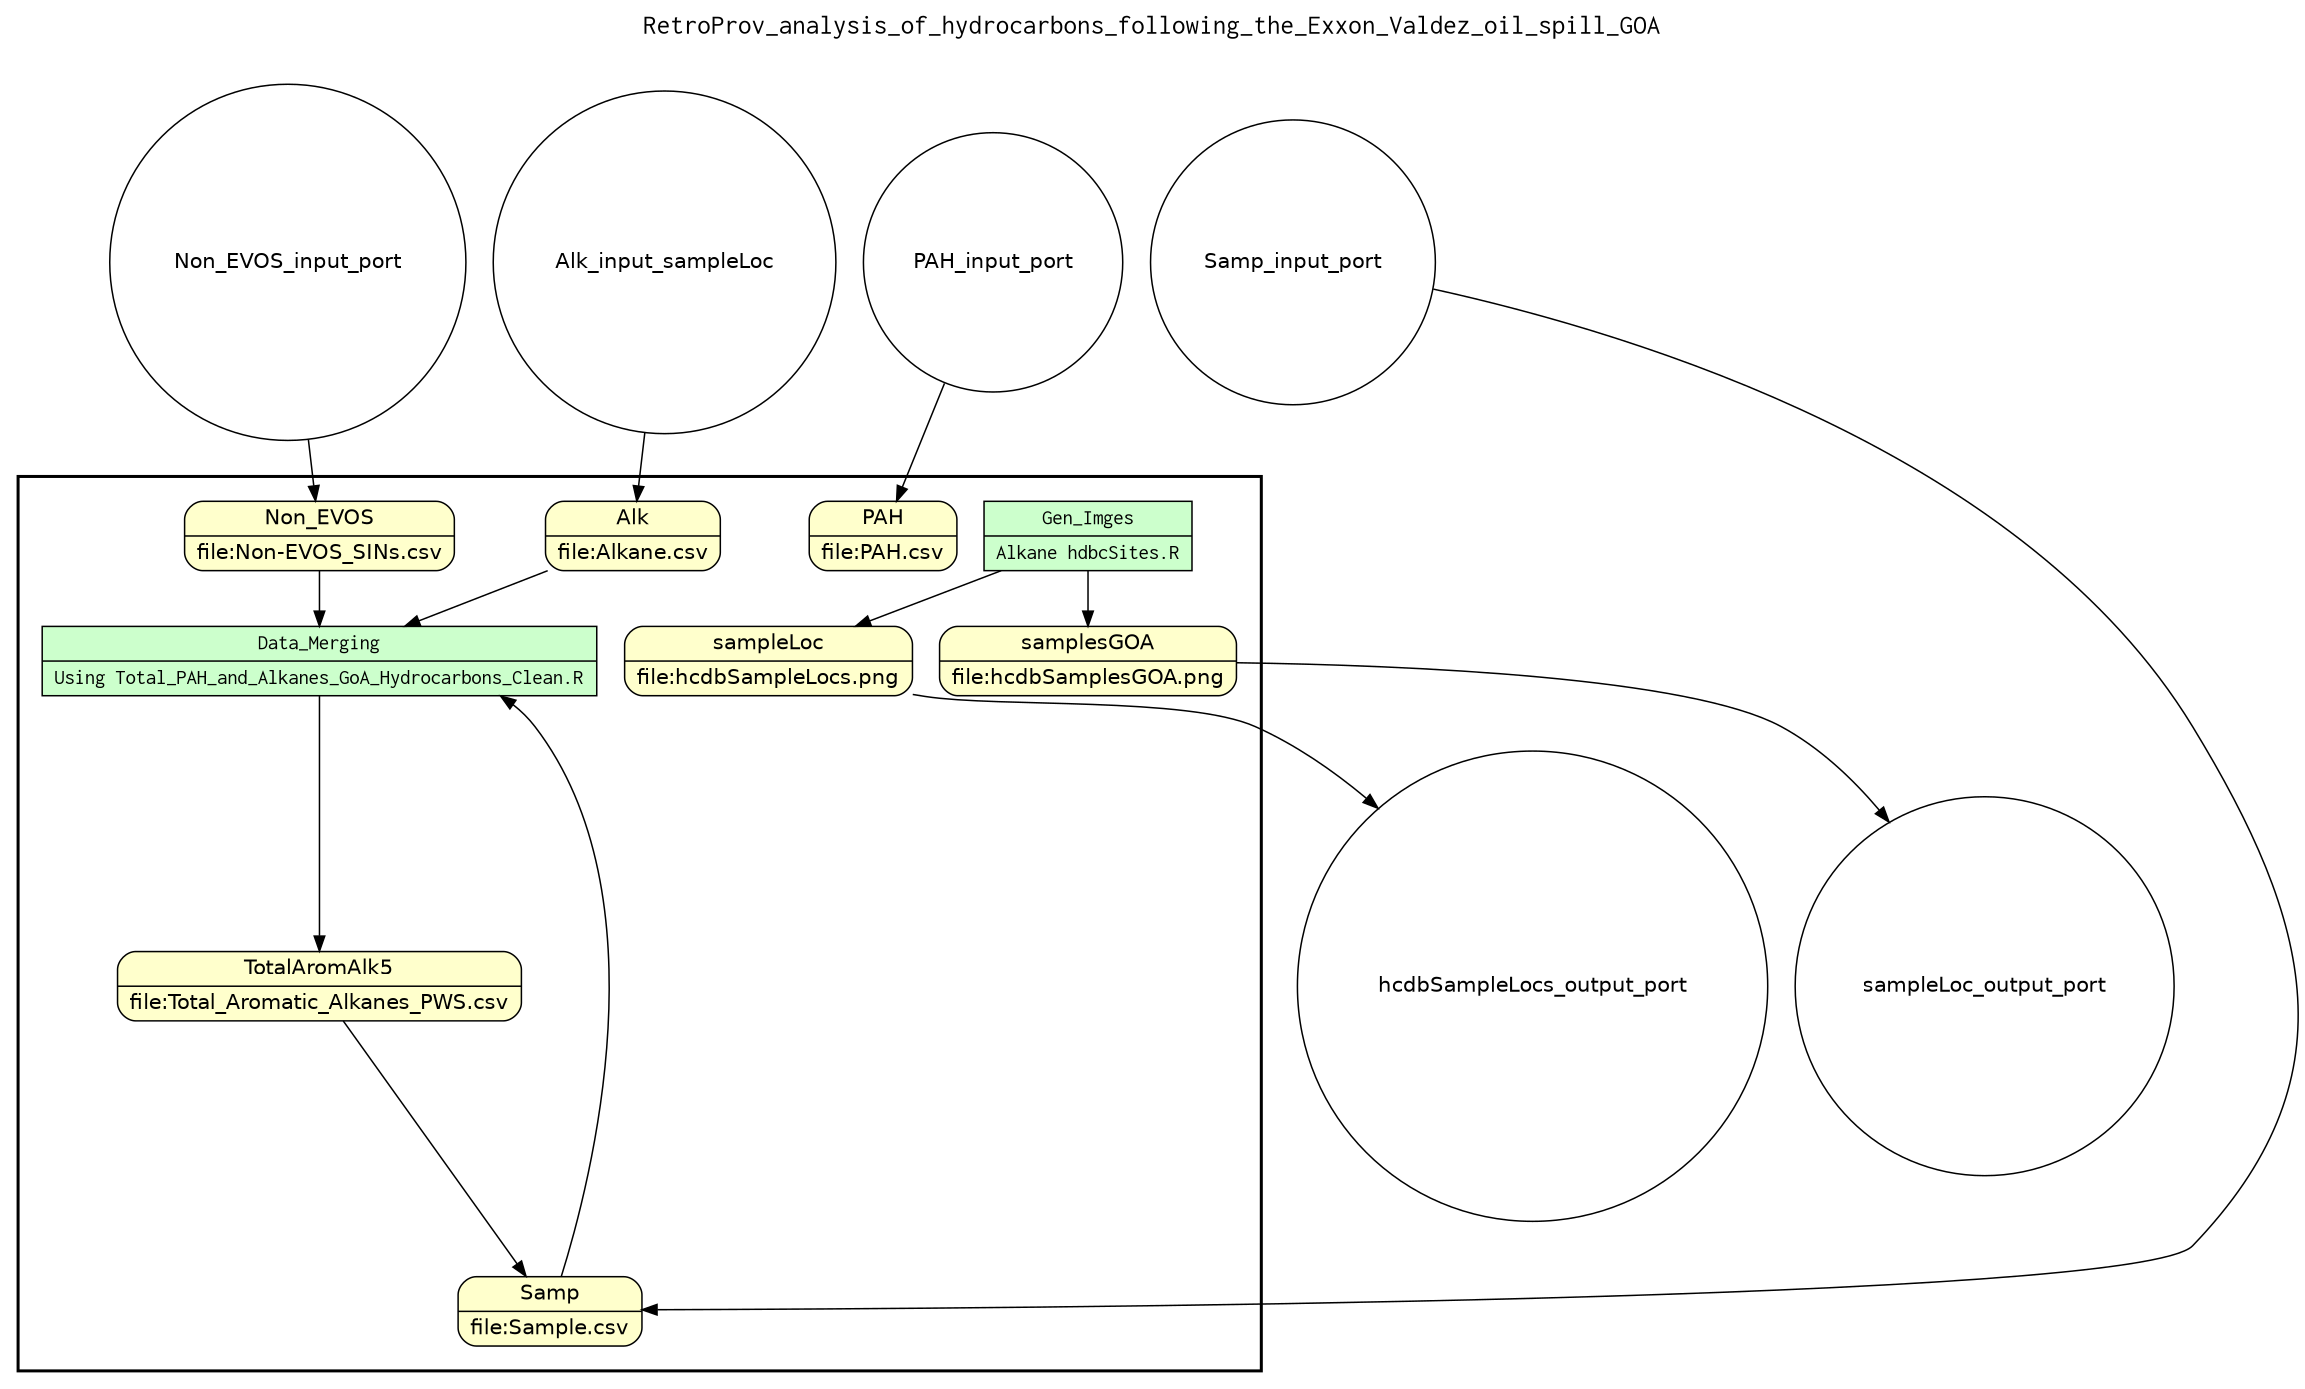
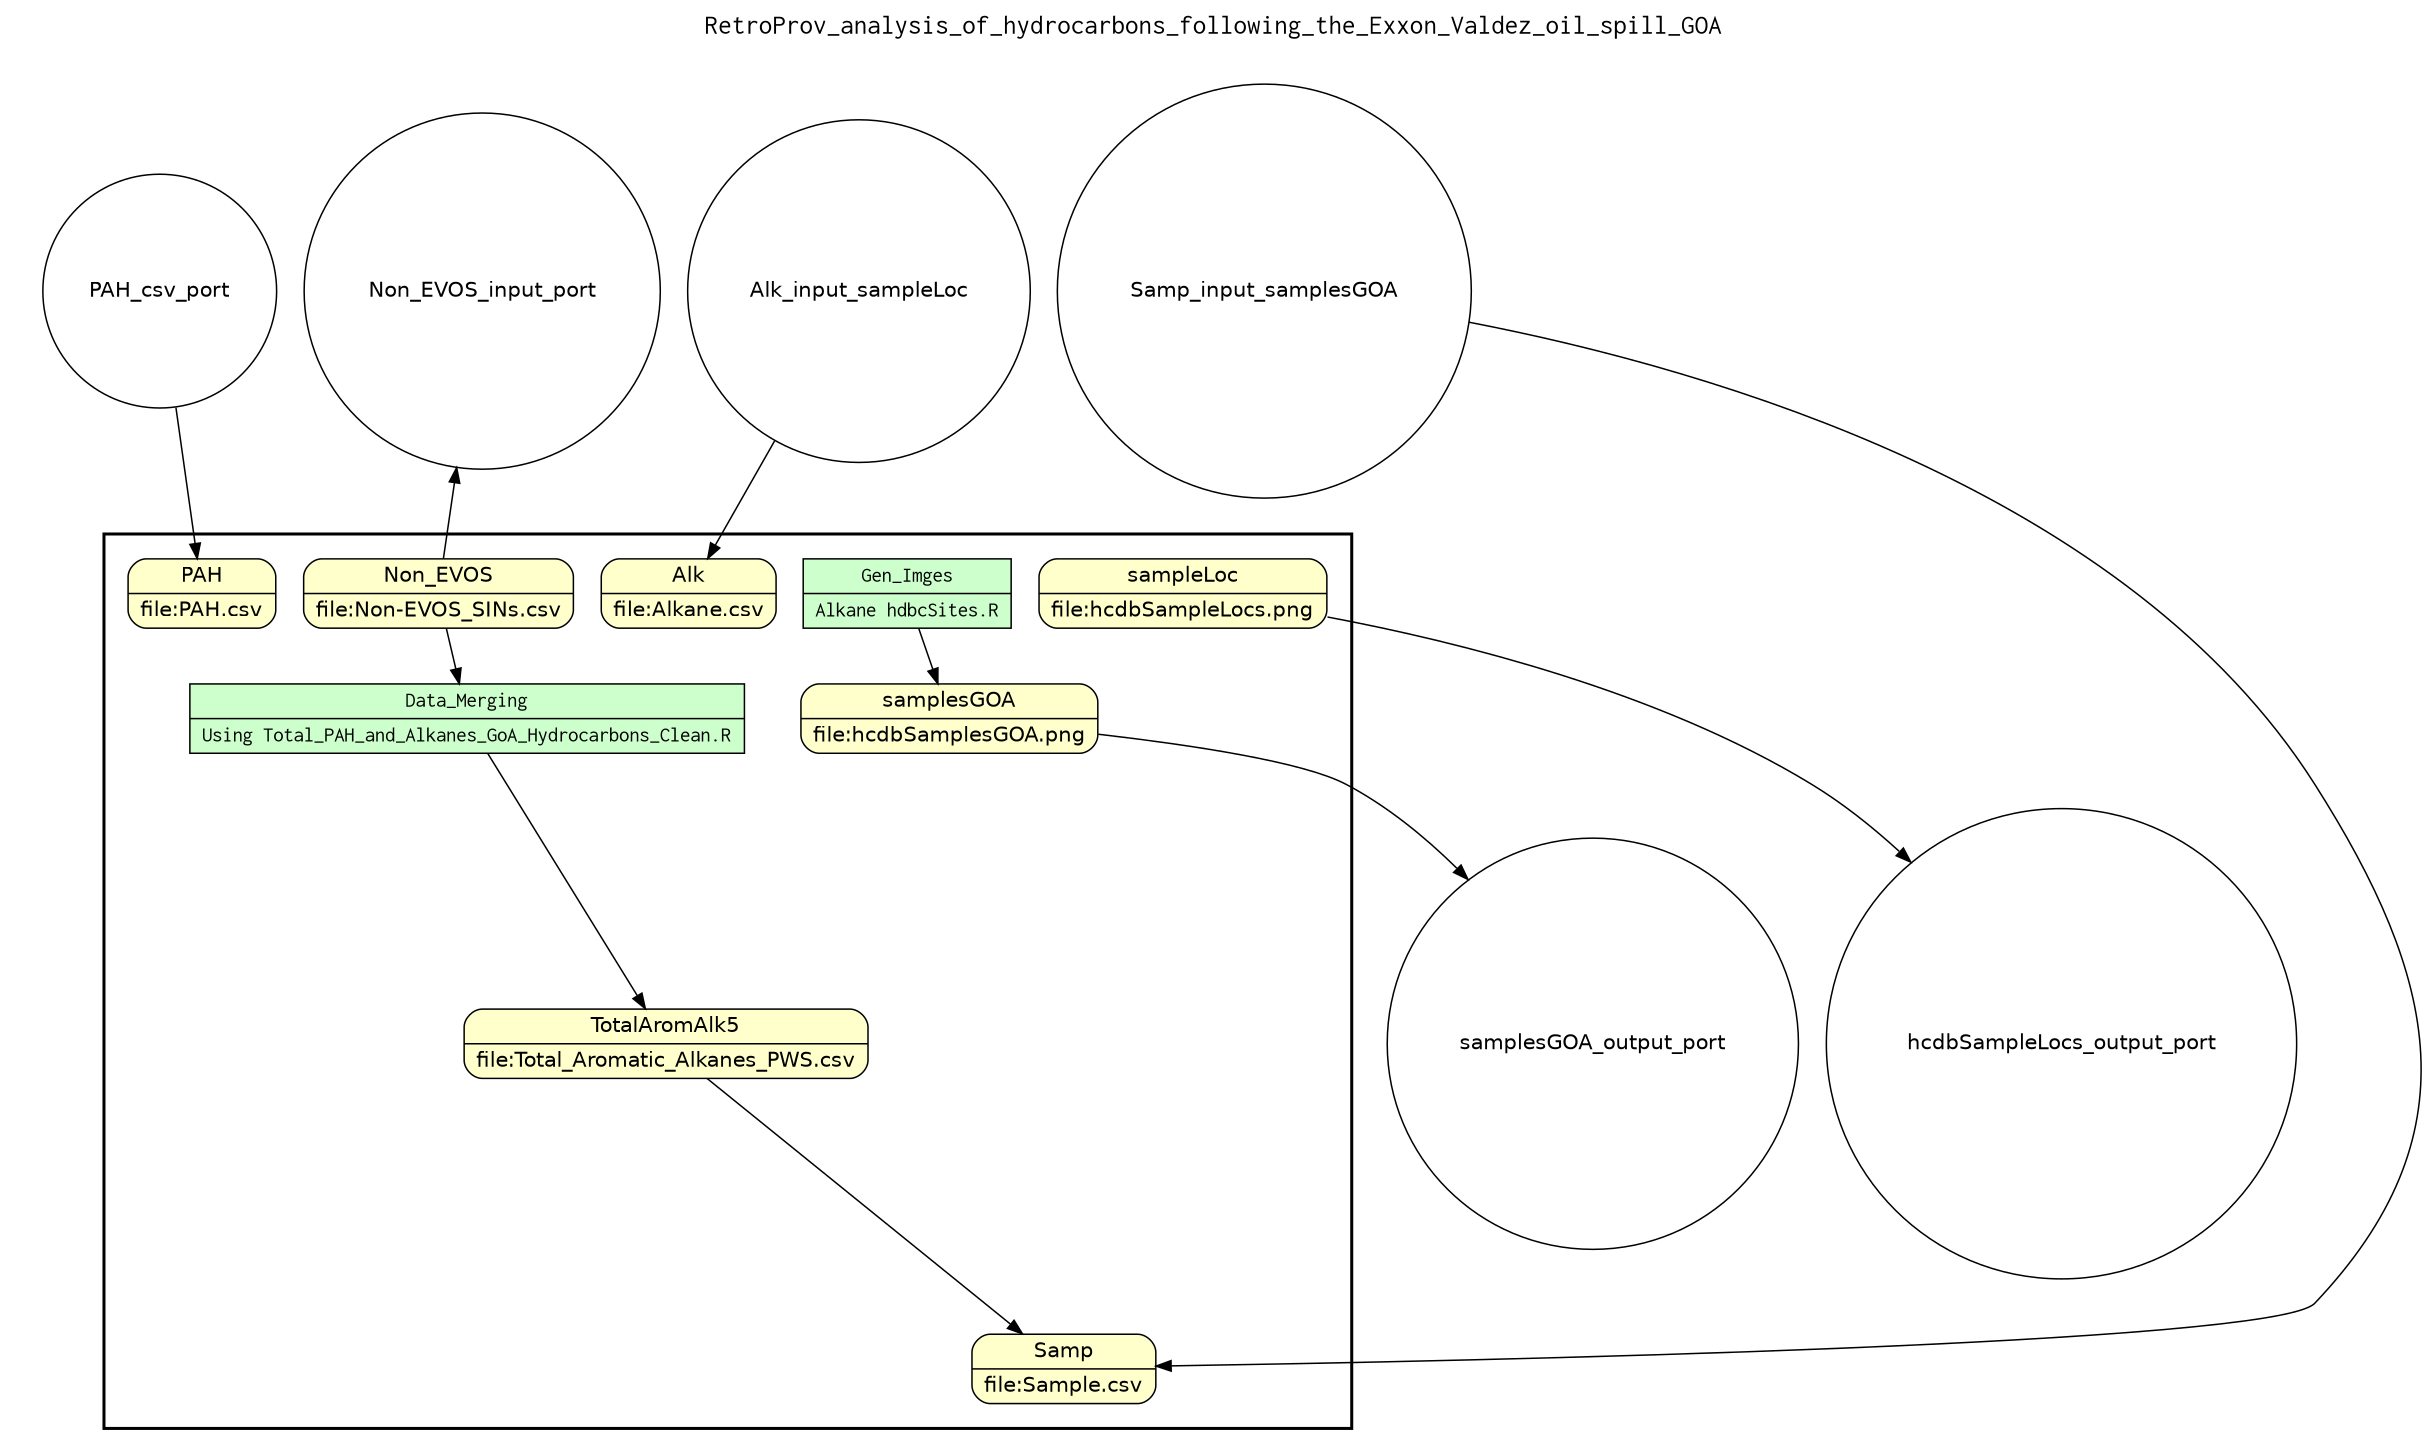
(993, 262) -> (160, 291)
(1293, 262) -> (1264, 291)
(311, 463) -> (449, 521)
(483, 596) -> none
(935, 596) -> none
(608, 981) -> none
(1985, 986) -> (1593, 1044)
